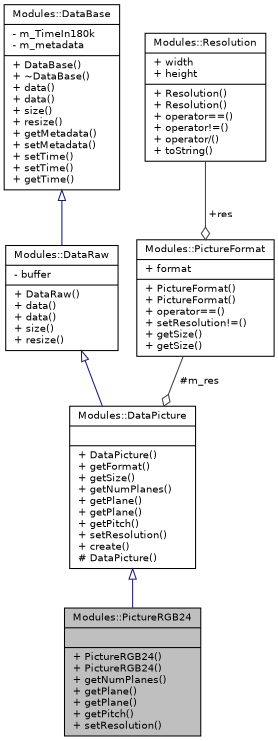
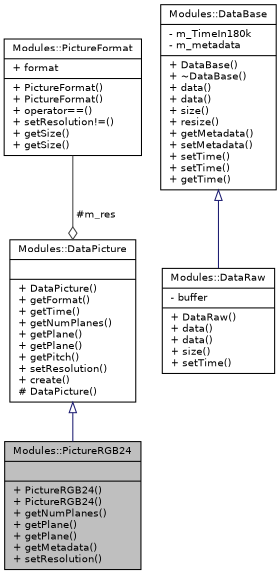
(205, 97) -> none
(40, 340) -> (201, 363)
(94, 383) -> none
(107, 478) -> (49, 312)
(104, 714) -> (56, 548)
